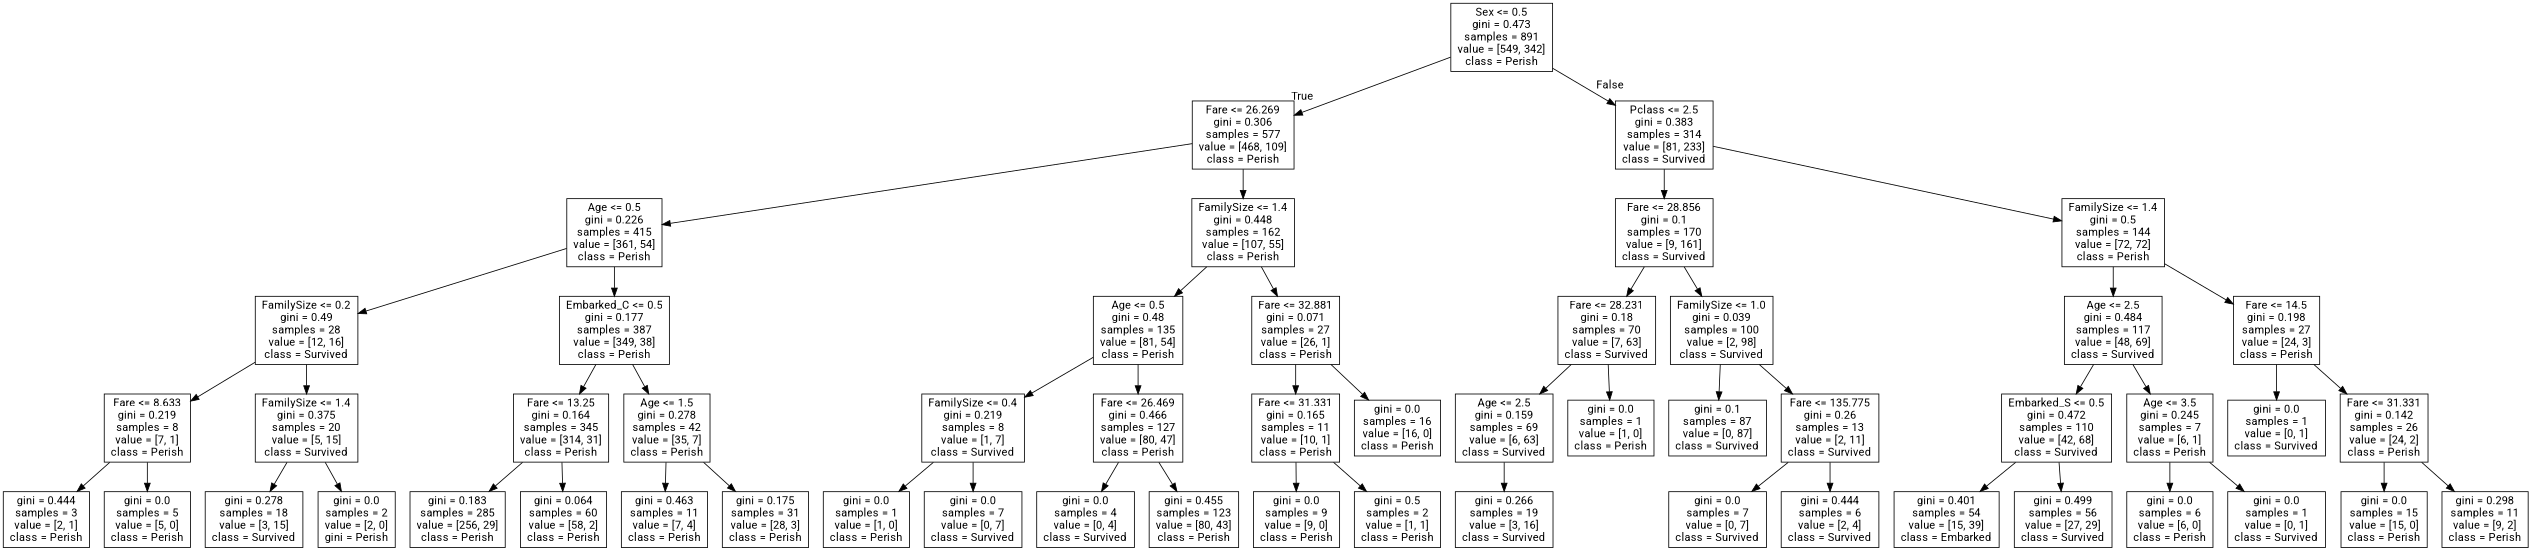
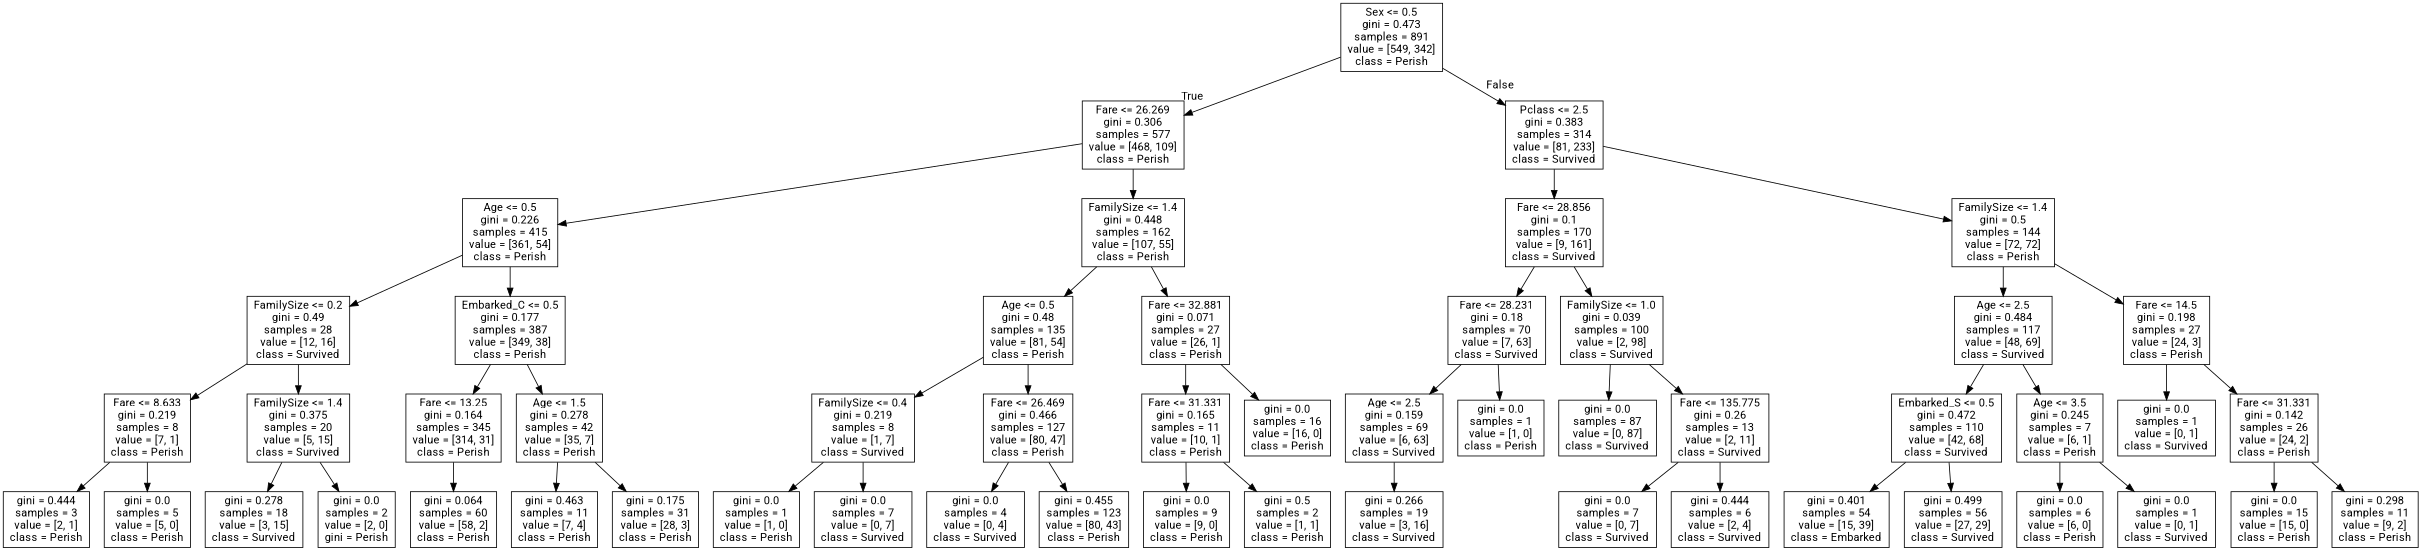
(1718, 428) -> (1608, 428)
(458, 520) -> none
